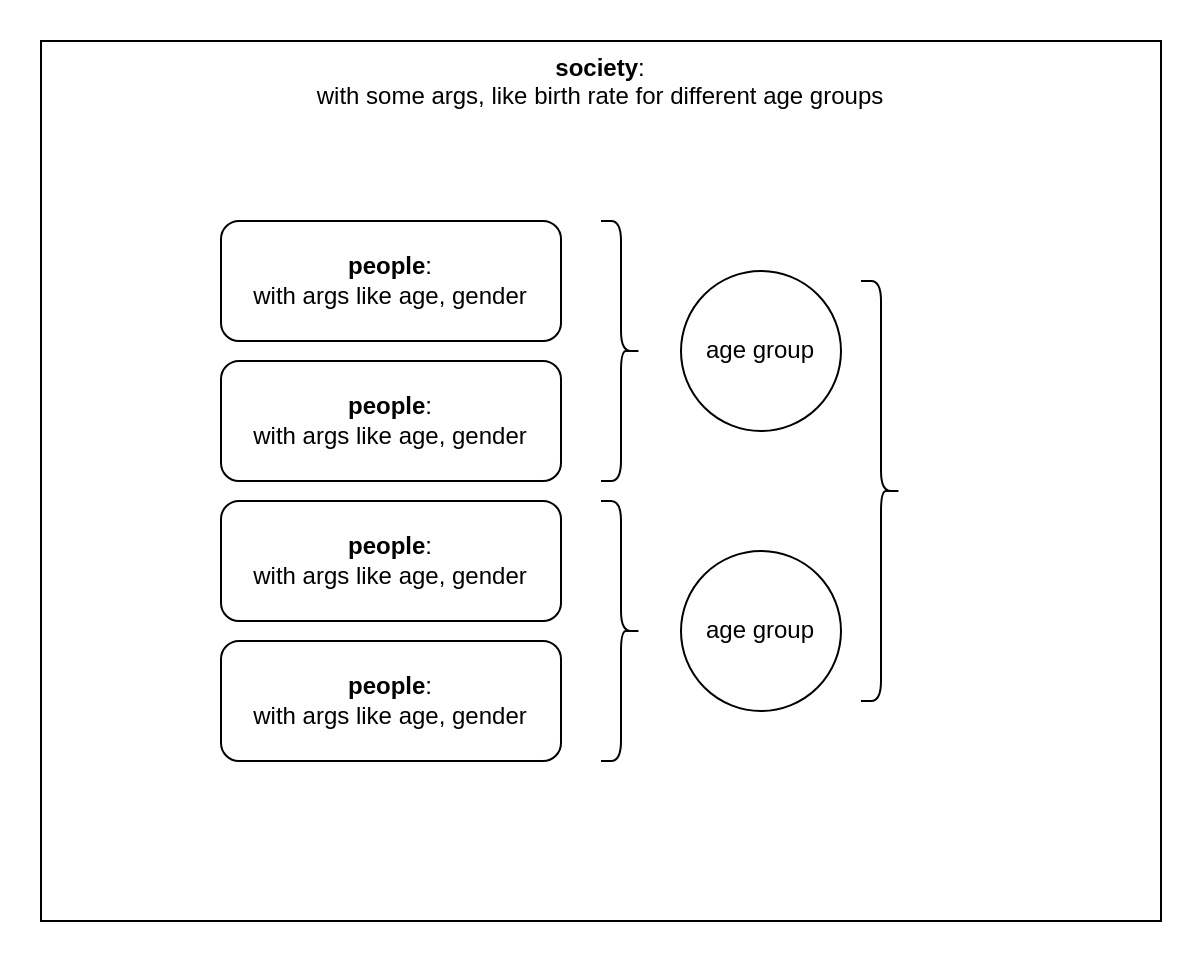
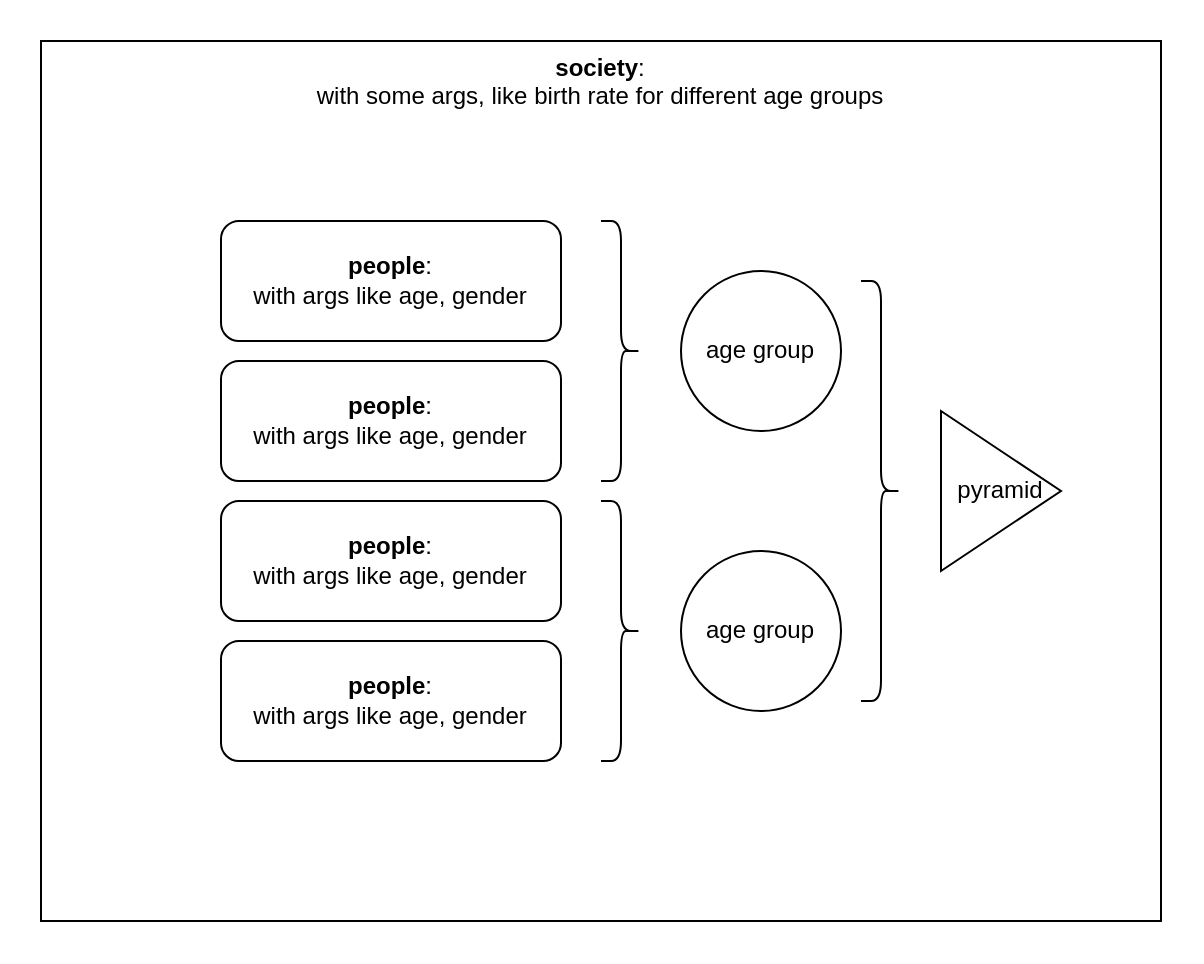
none -> (1001, 491)
